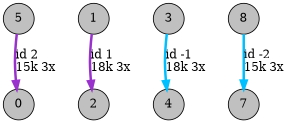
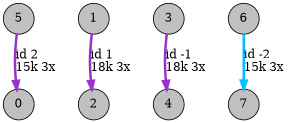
(244, 19) -> (244, 19)
(165, 57) -> (165, 57)
